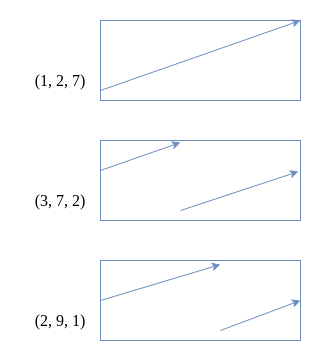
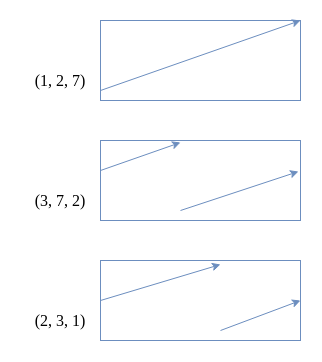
(61, 321) -> (61, 321)
